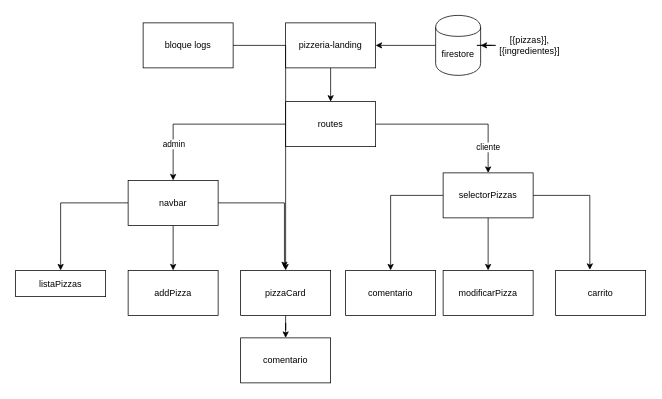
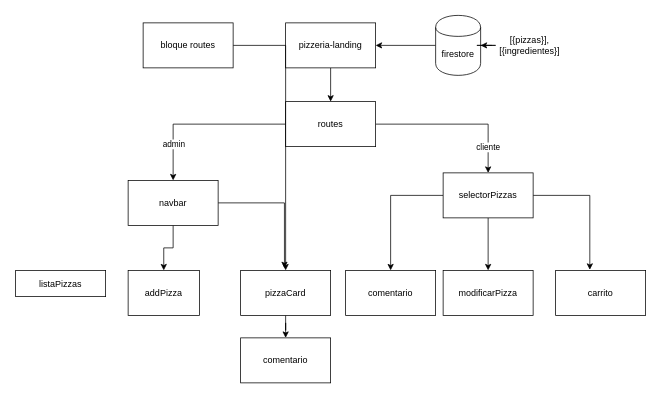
(188, 45) -> (188, 45)
(60, 233) -> none
(173, 293) -> (164, 293)
